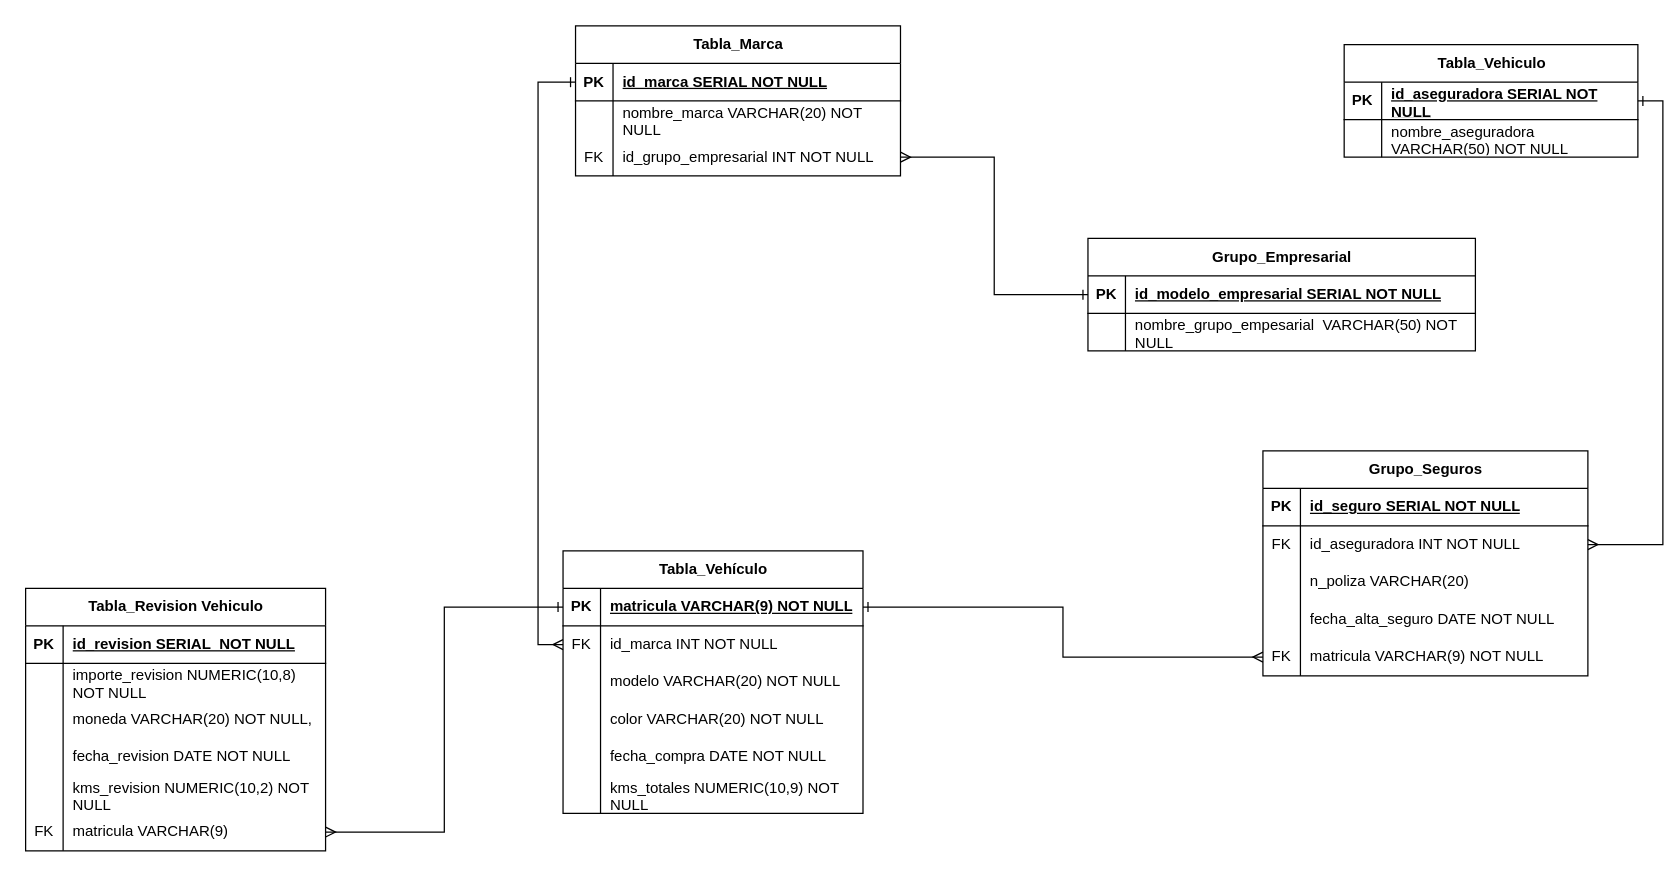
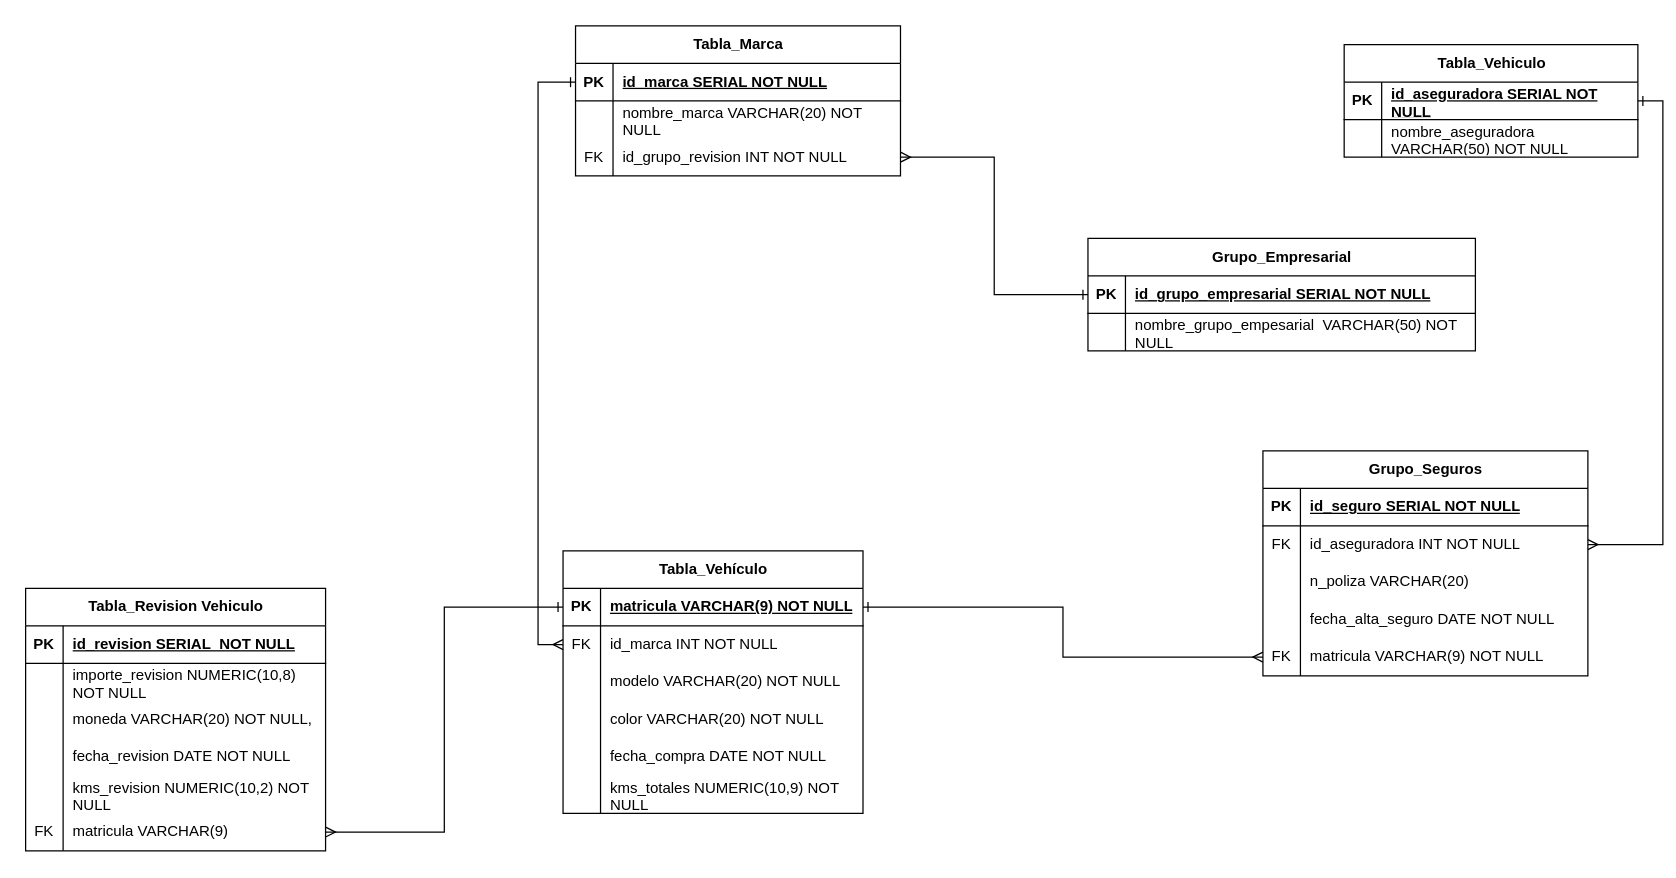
(750, 157) -> (737, 157)
(1277, 294) -> (1275, 294)
